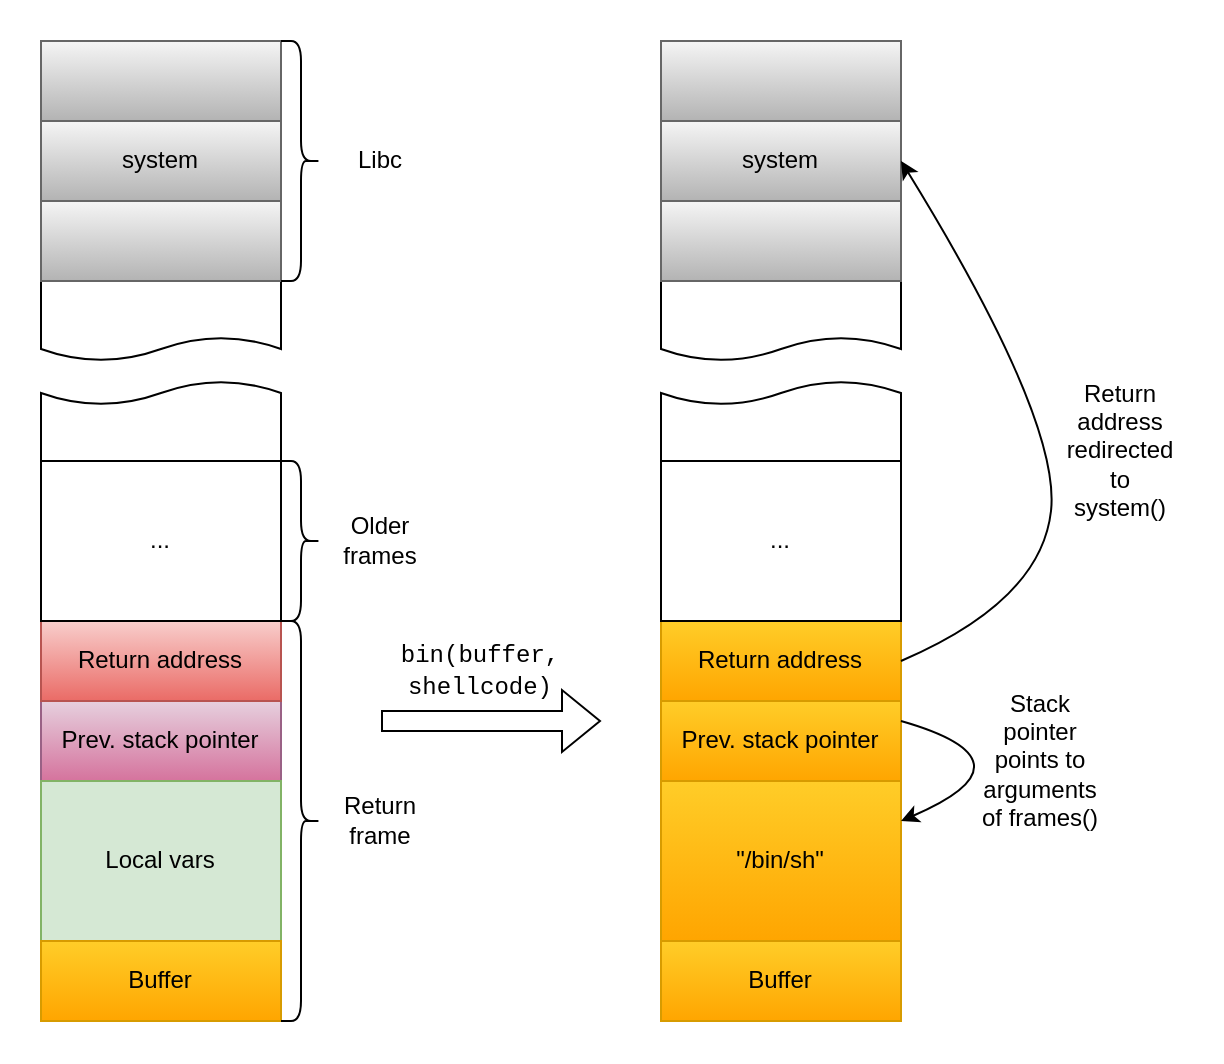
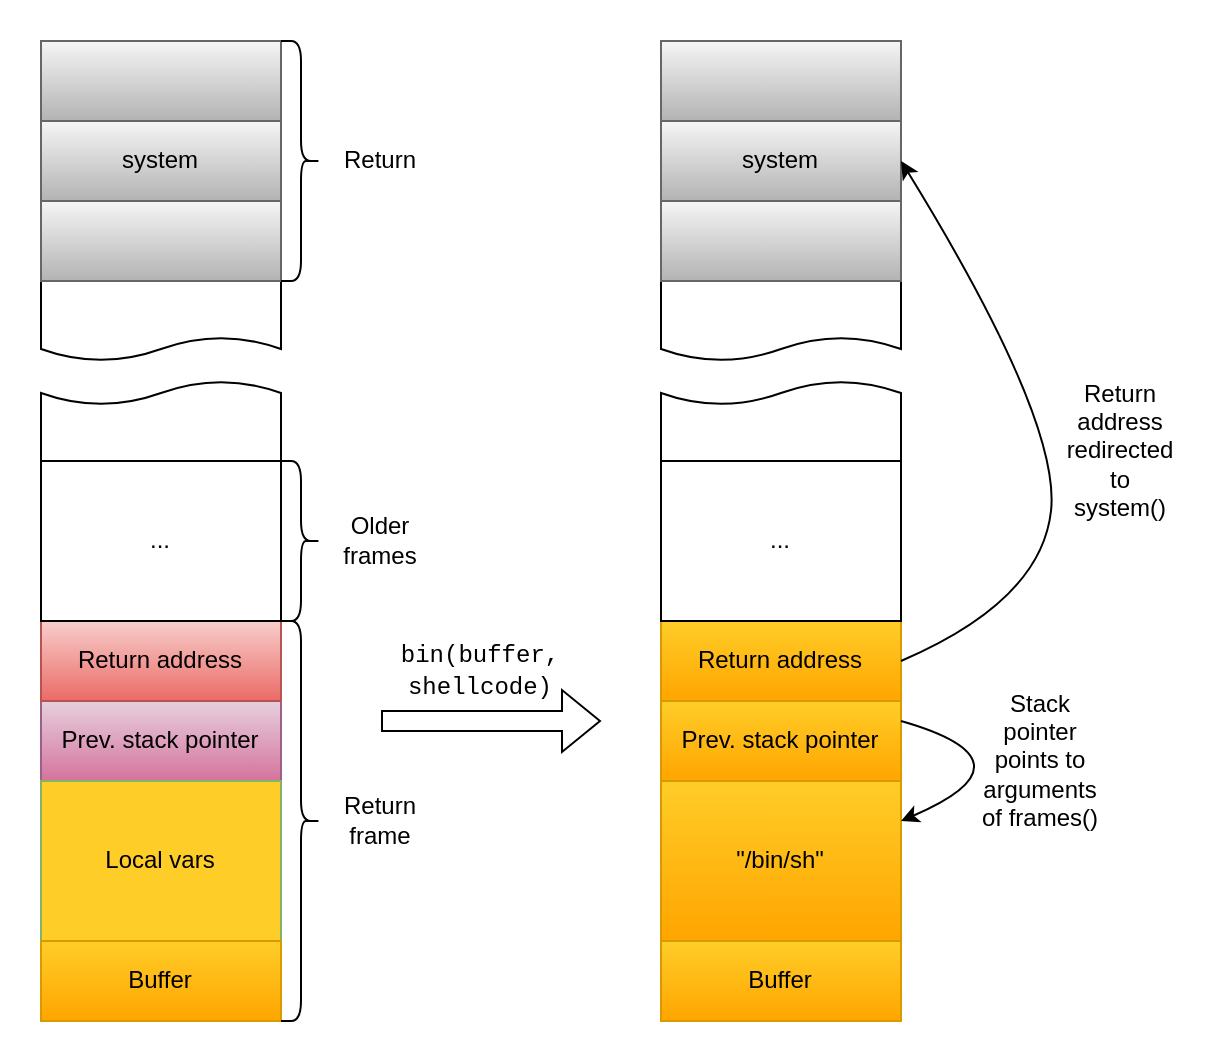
(381, 161) -> (381, 161)
(161, 861) -> (161, 861)
